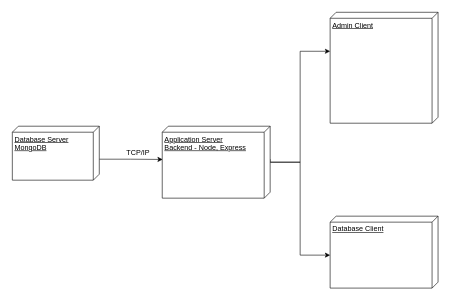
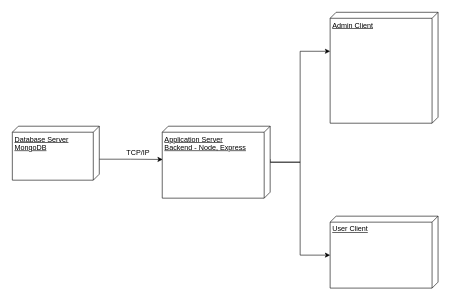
(360, 230) -> (352, 230)
